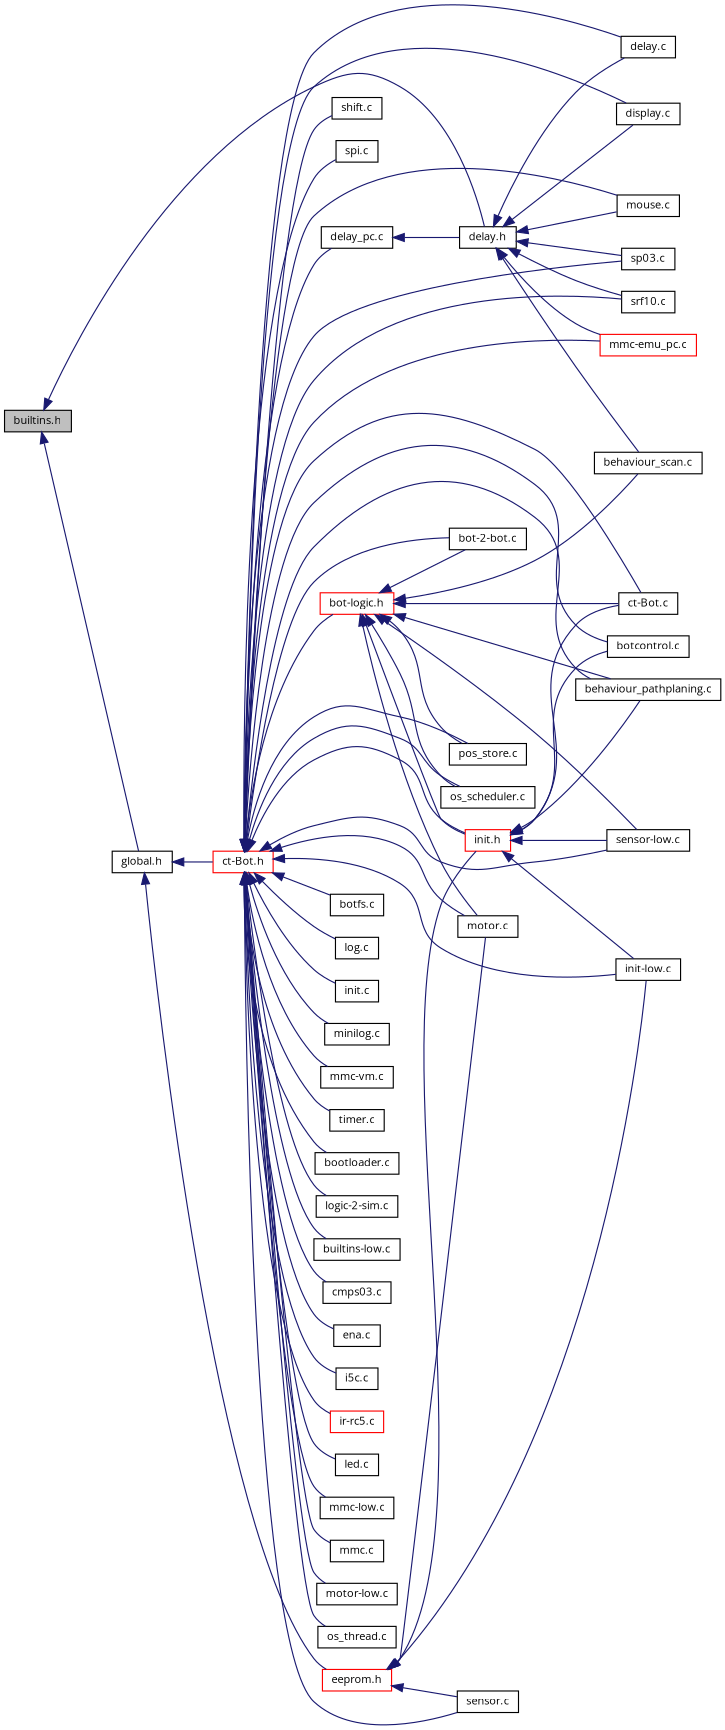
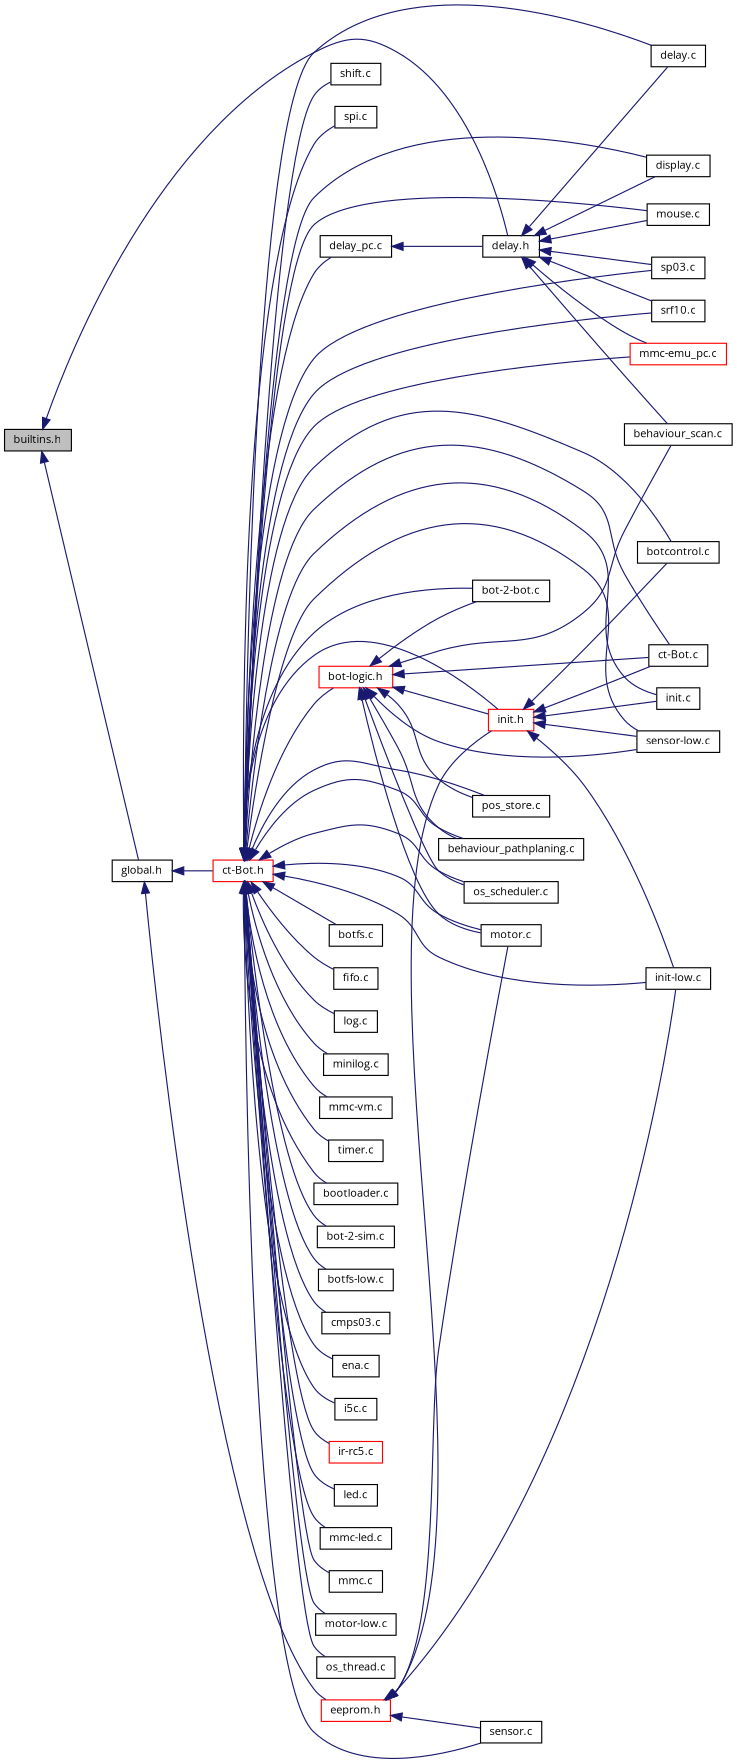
(587, 770) -> (601, 709)
none -> (356, 979)
(357, 1207) -> (356, 1237)
(357, 1250) -> (356, 1280)
(357, 1508) -> (356, 1538)
